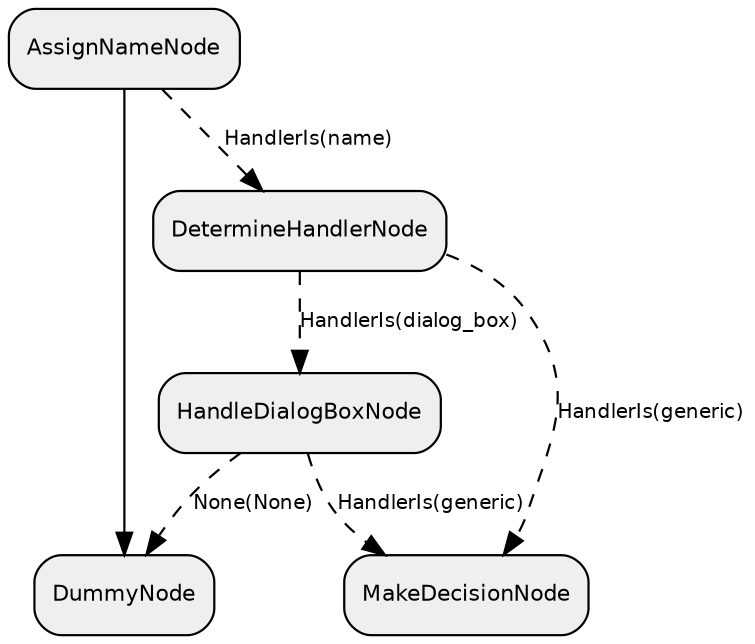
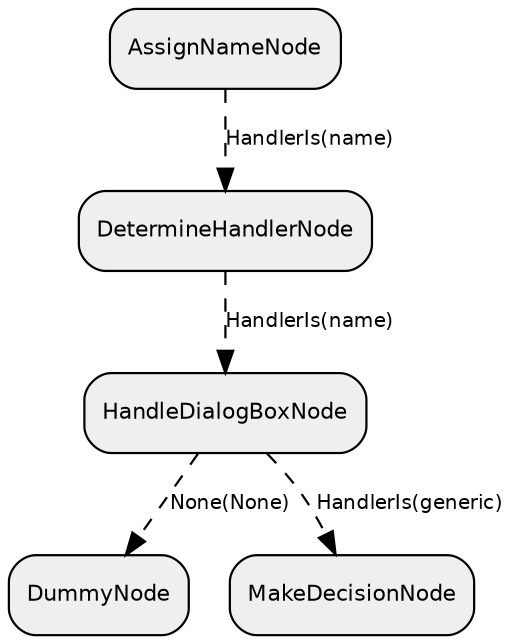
(124, 311) -> none
(410, 322) -> (310, 322)
(555, 374) -> none
